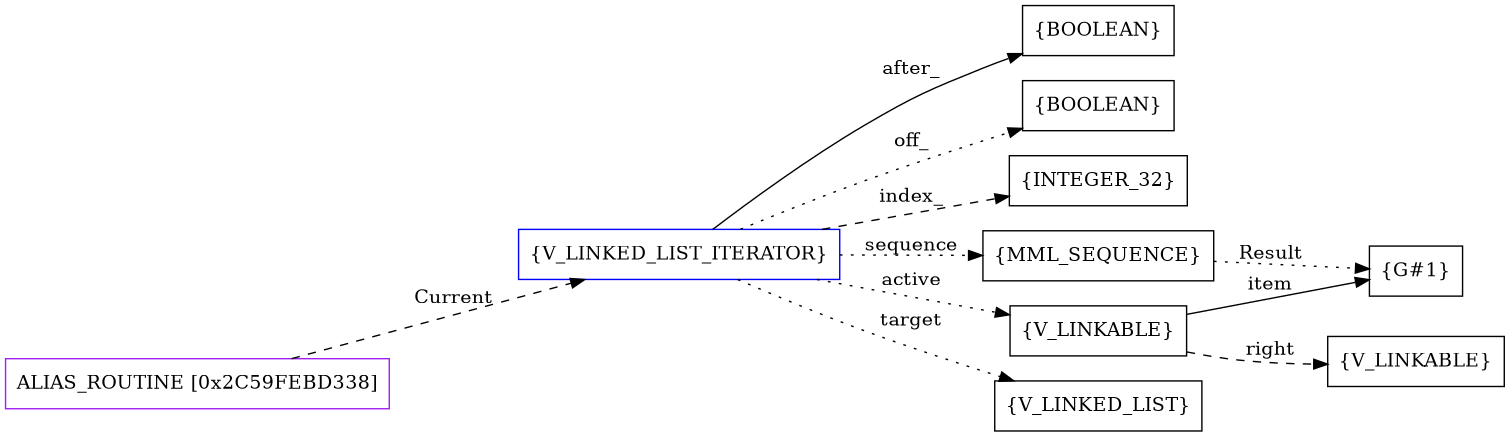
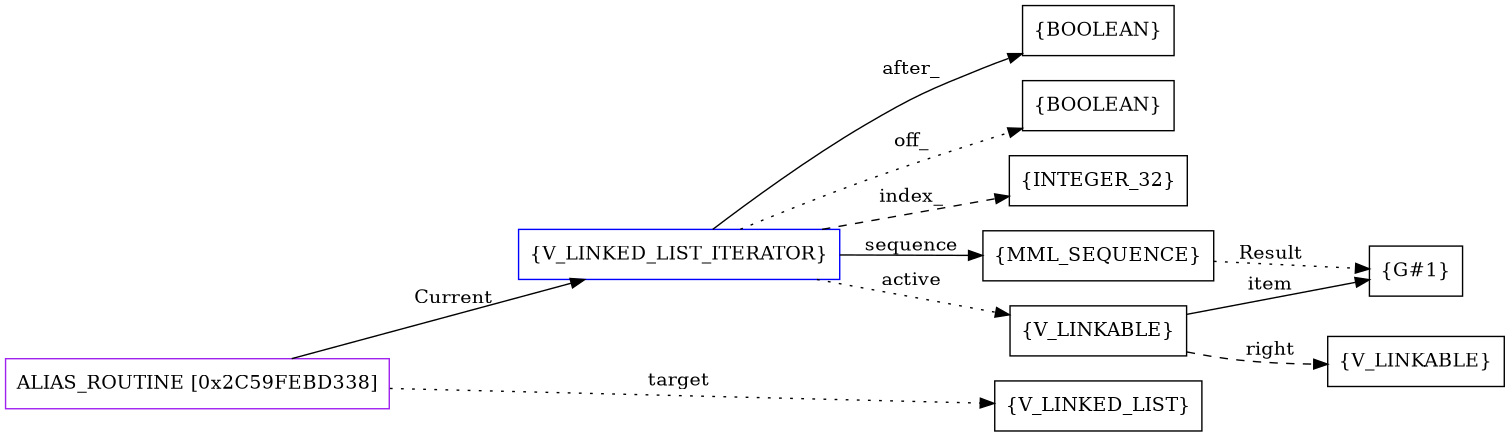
(904, 255) -> (904, 255)
(431, 321) -> (431, 321)
(868, 332) -> (685, 396)
